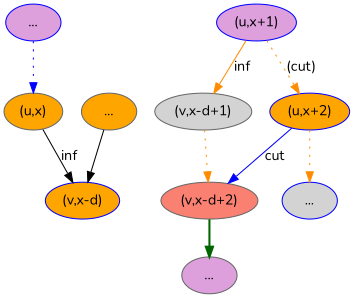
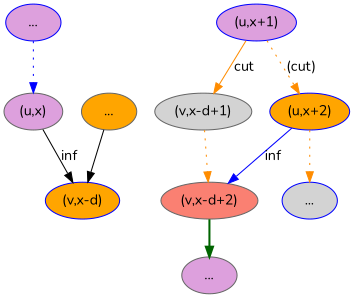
(242, 67) -> (244, 67)
(33, 112) -> (33, 112)
(275, 156) -> (273, 156)
